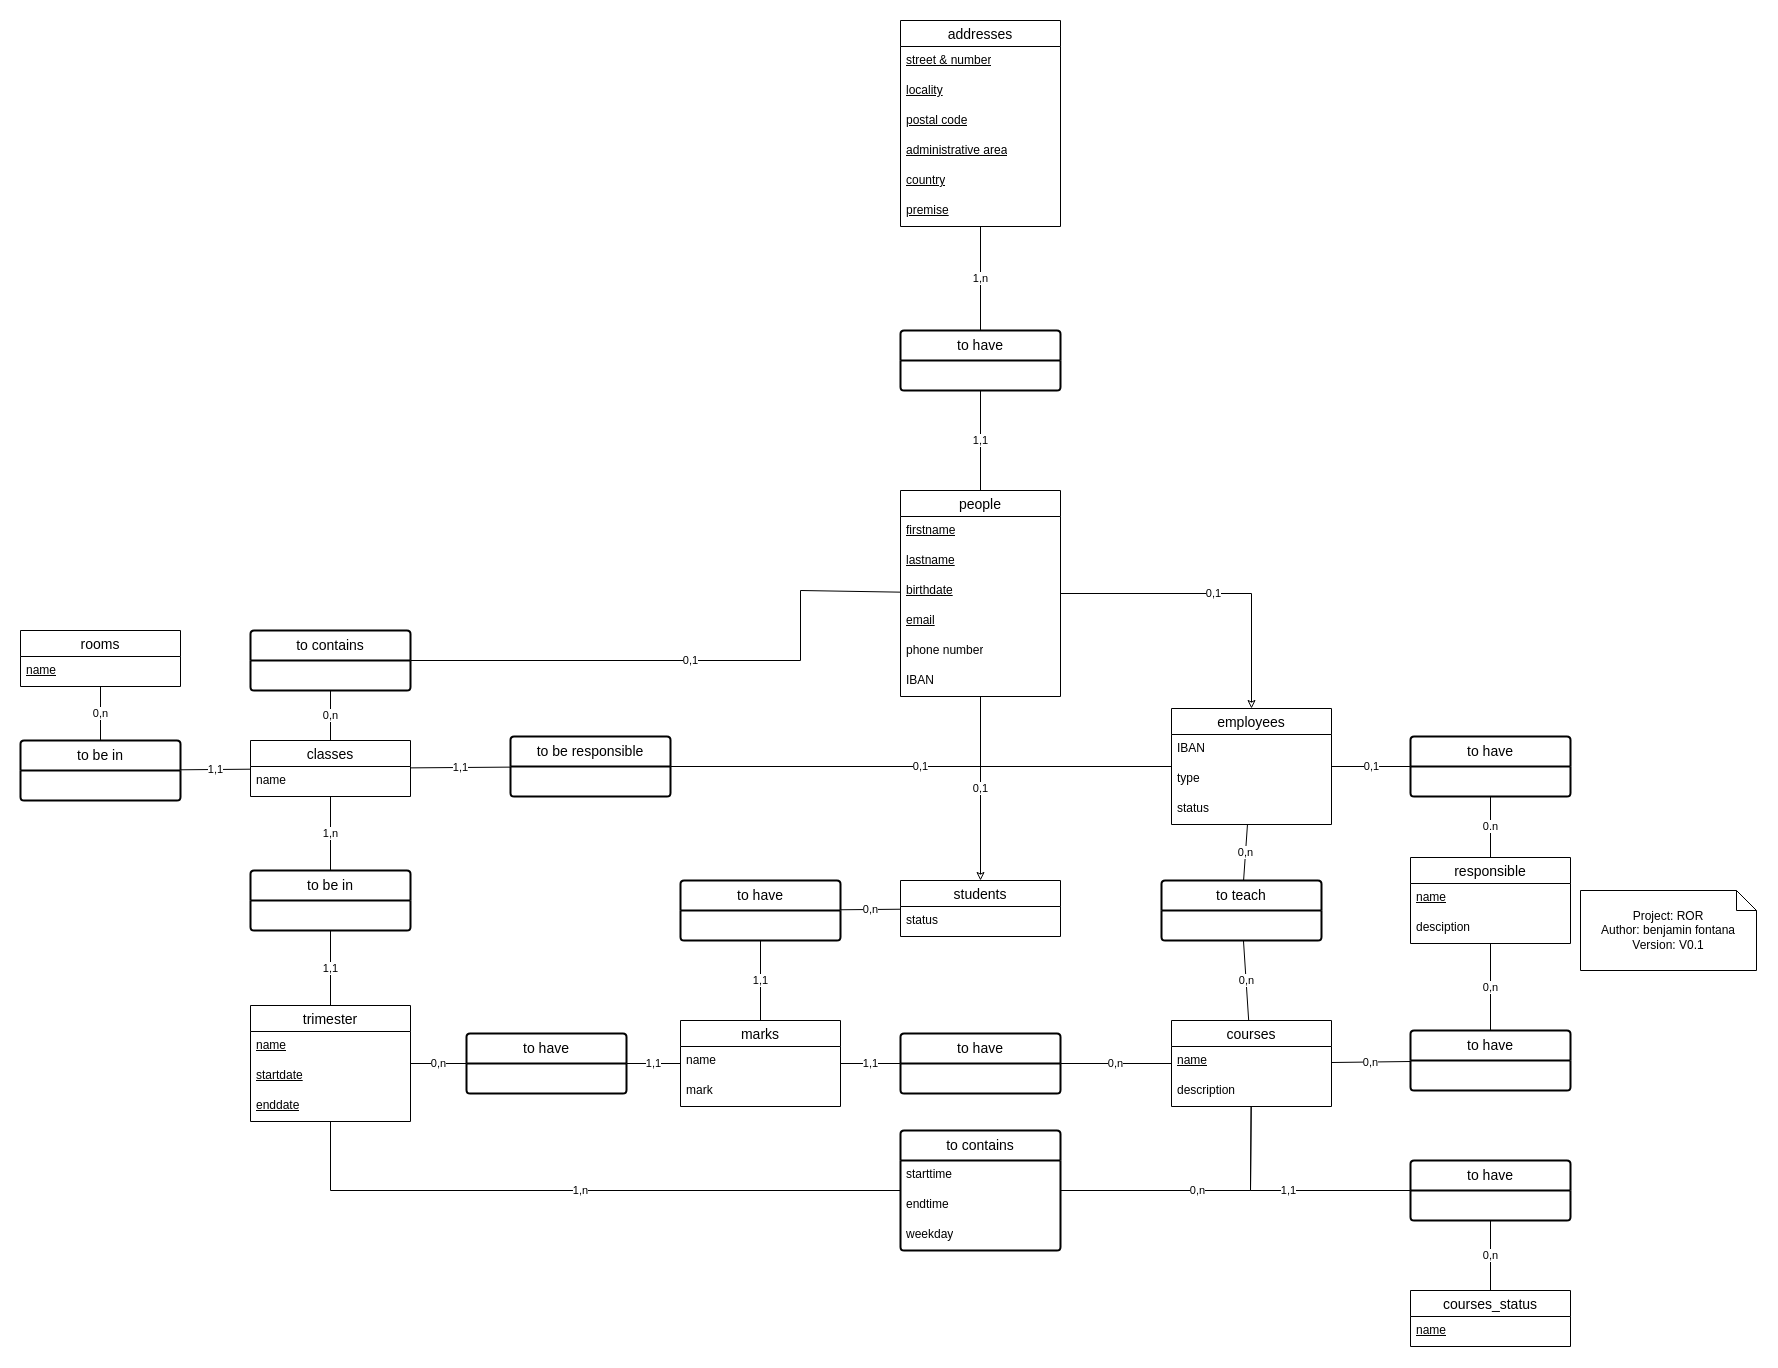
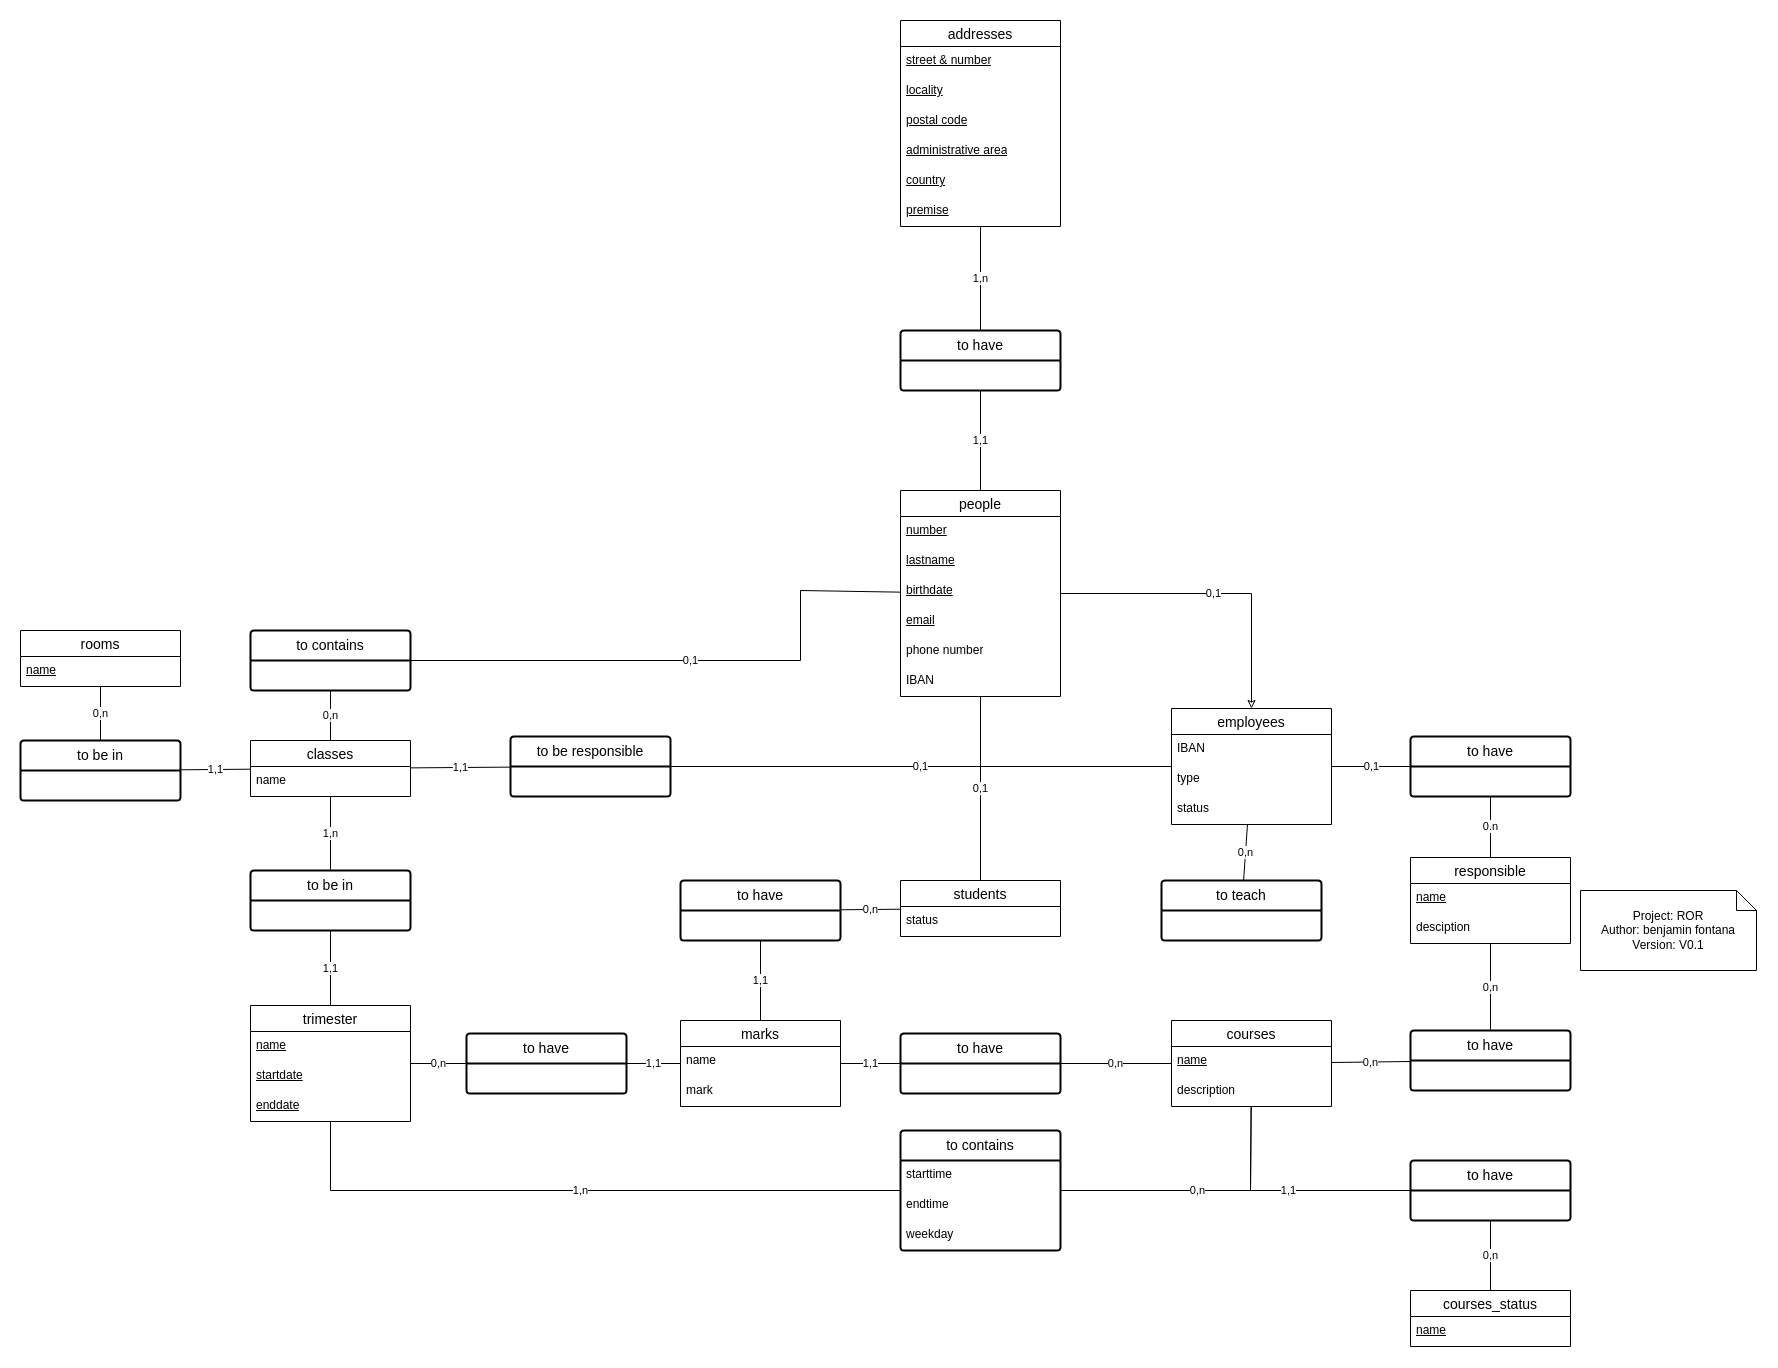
(935, 531) -> (927, 531)
(981, 872) -> (981, 875)
(1246, 982) -> none
